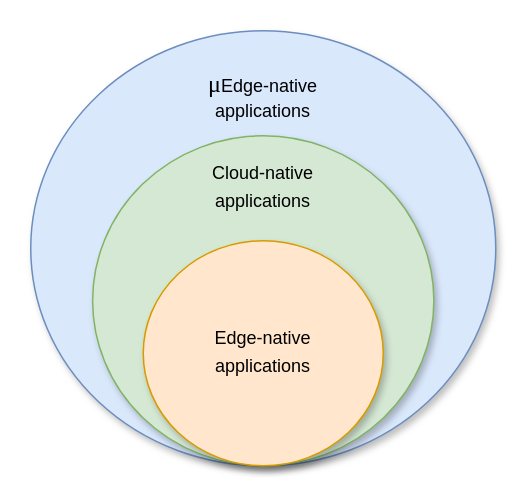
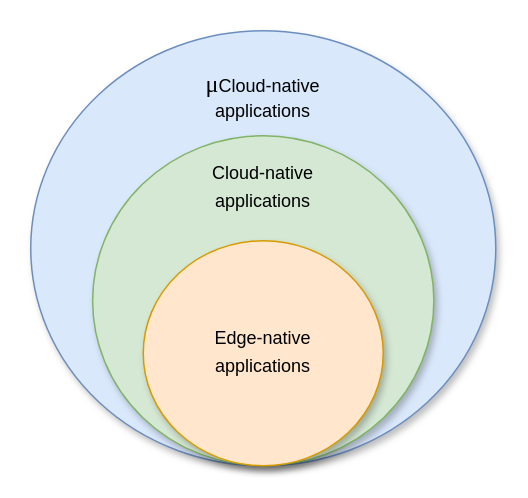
(263, 83) -> (263, 83)
